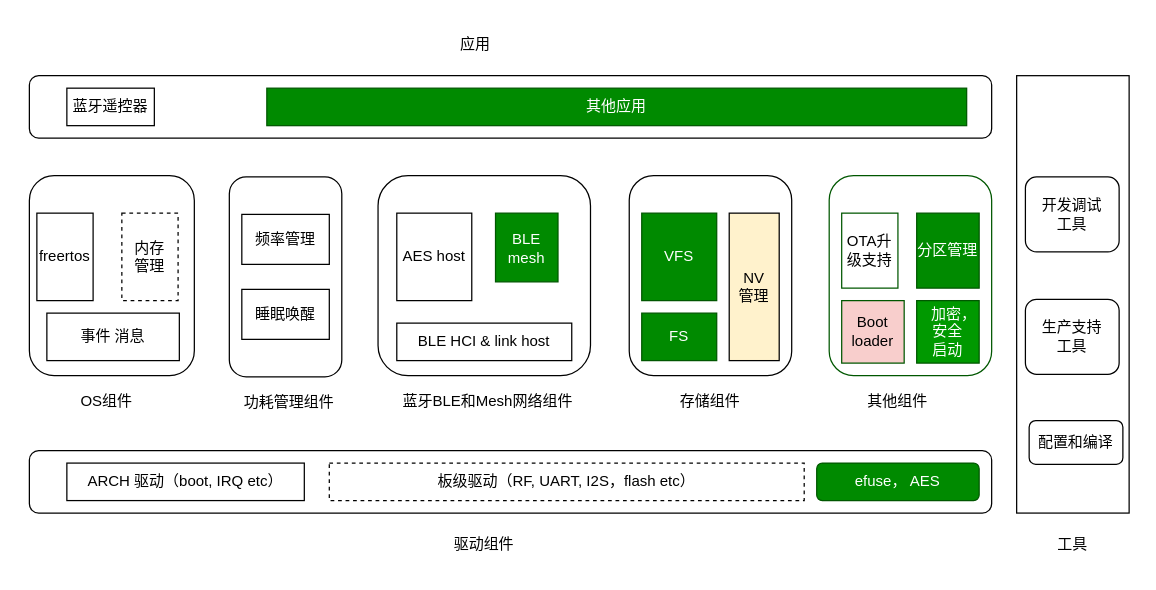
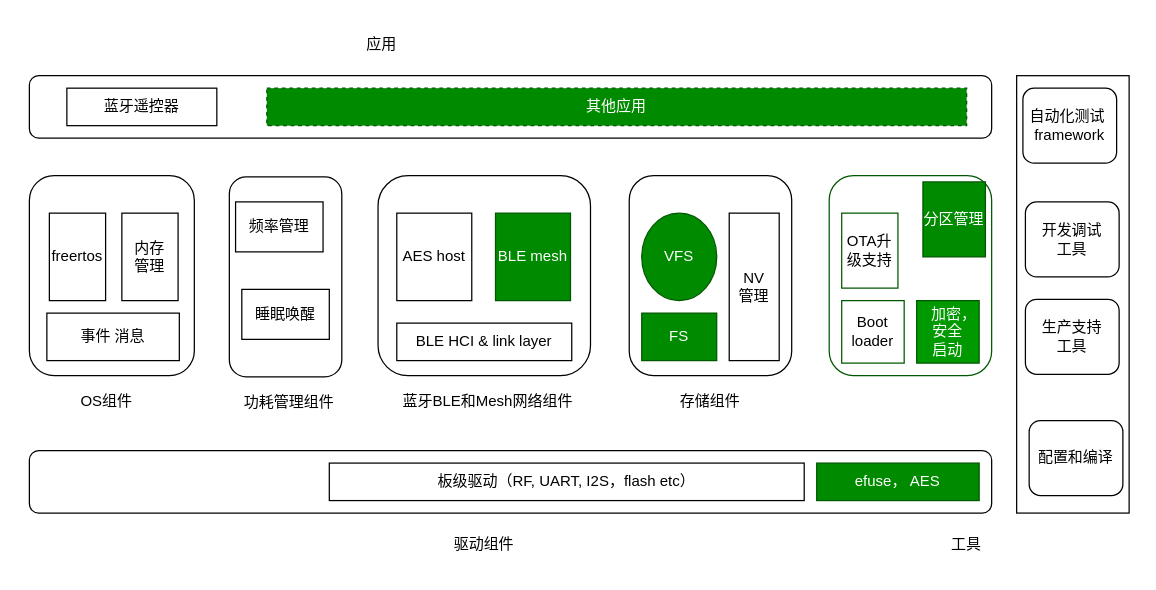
(475, 44) -> (381, 44)
(111, 107) -> (142, 107)
(617, 107) -> (617, 107)
none -> (1070, 126)
(1073, 214) -> (1073, 239)
(286, 239) -> (279, 227)
(527, 248) -> (533, 257)
(948, 251) -> (954, 219)
(65, 257) -> (78, 257)
(150, 257) -> (150, 257)
(679, 257) -> (679, 257)
(754, 287) -> (754, 287)
(873, 332) -> (873, 332)
(484, 342) -> (484, 342)
(898, 402) -> none
(1076, 443) -> (1076, 458)
(186, 482) -> none
(567, 482) -> (567, 482)
(898, 482) -> (898, 482)
(1073, 544) -> (967, 544)
